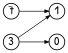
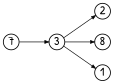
(32, 11) -> (32, 42)
none -> (103, 11)
(57, 42) -> (103, 42)
